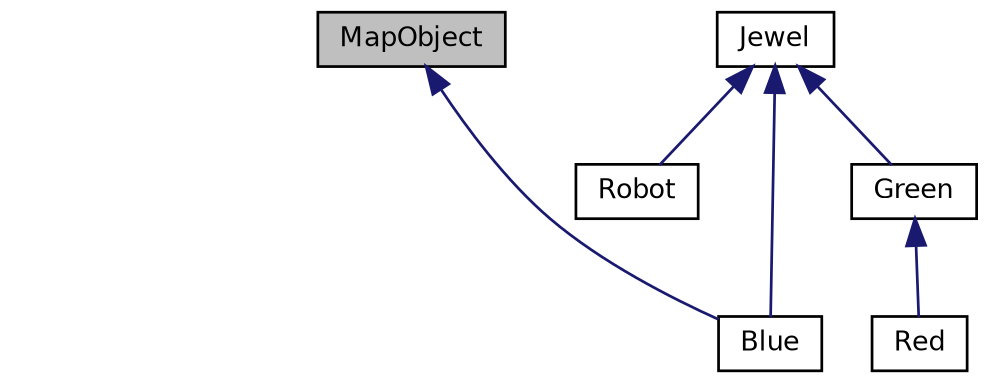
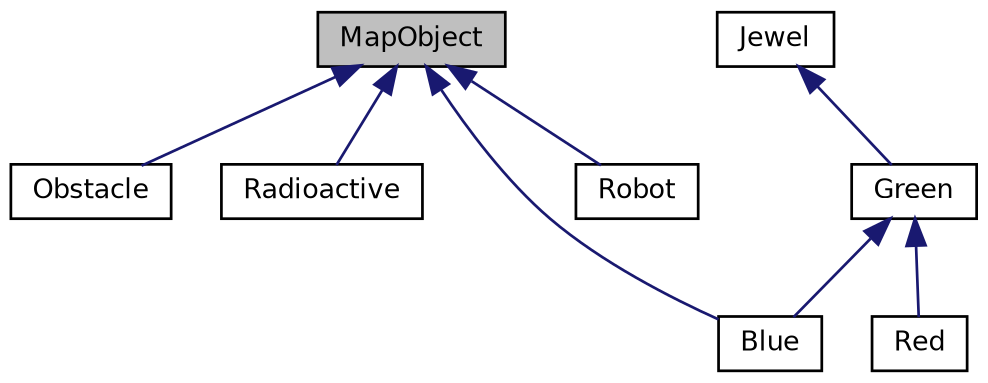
(697, 126) -> (536, 123)
none -> (91, 192)
none -> (322, 192)
(773, 205) -> (832, 278)
